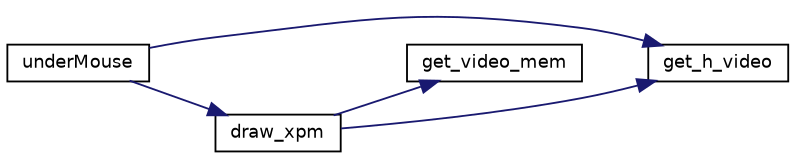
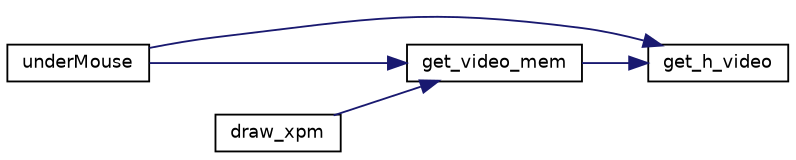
(169, 95) -> (269, 63)
(490, 112) -> (606, 63)
